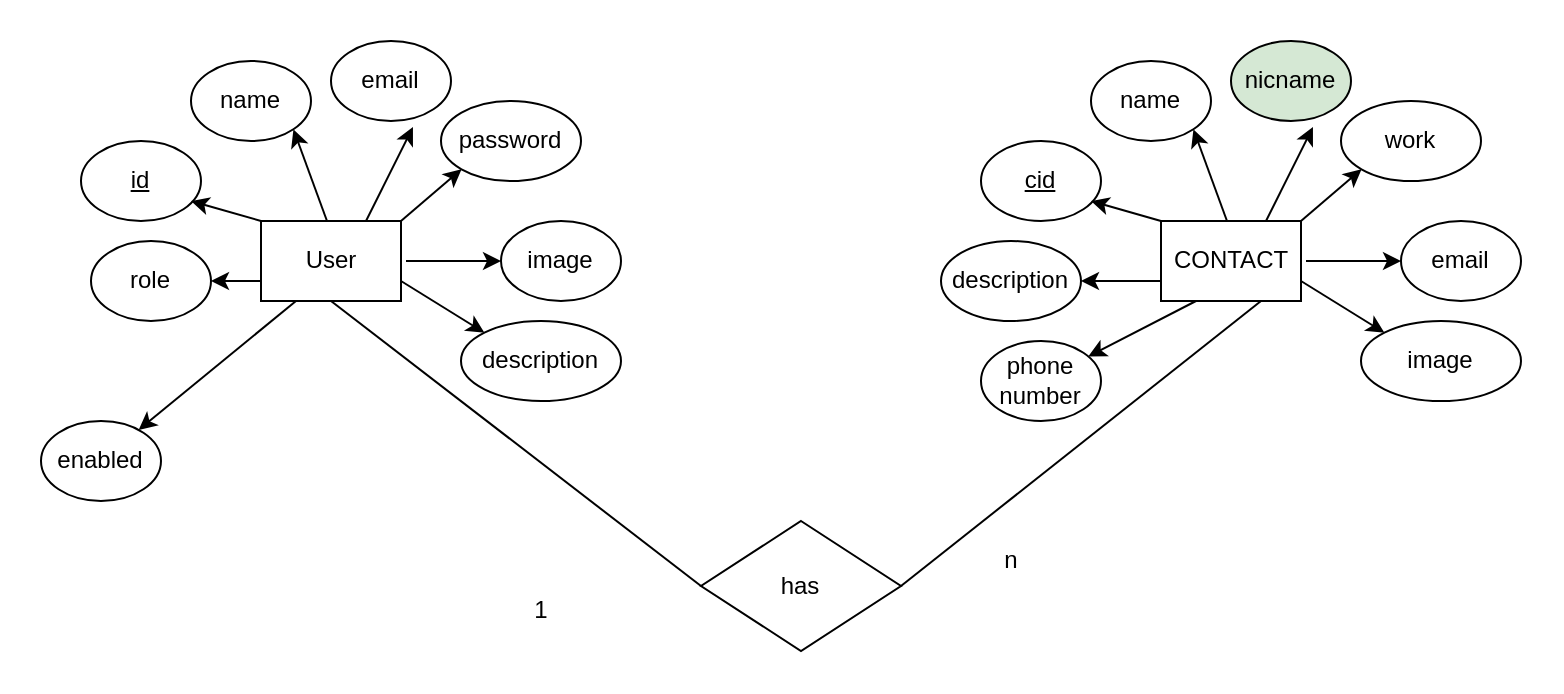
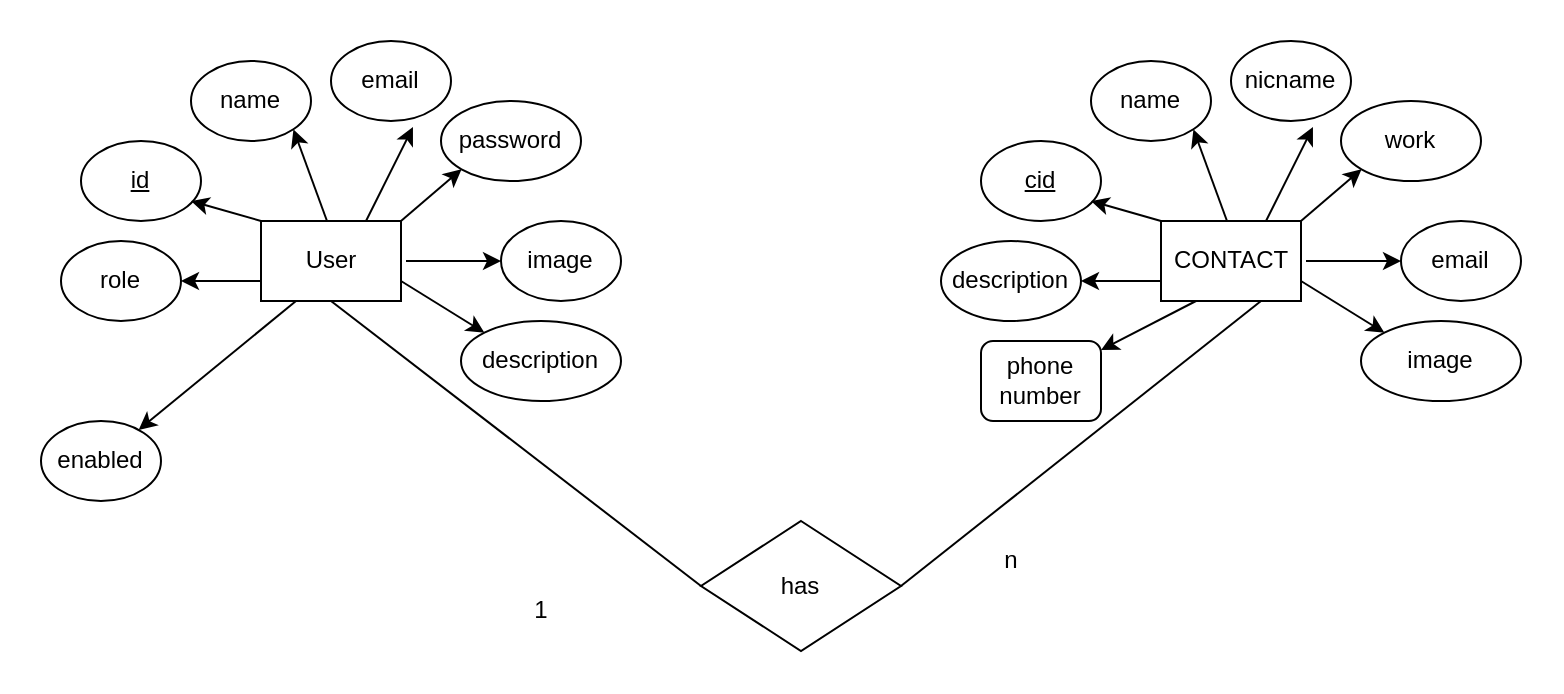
(1291, 81) -> (1291, 81)
(151, 281) -> (121, 281)
(1041, 381) -> (1041, 381)
